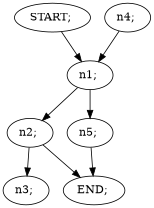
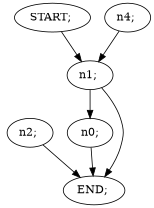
(63, 101) -> (123, 128)
(90, 133) -> (90, 133)
(26, 190) -> none
